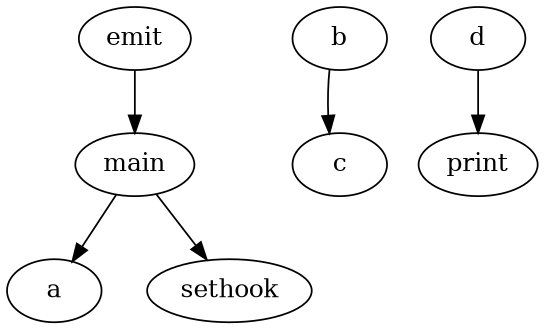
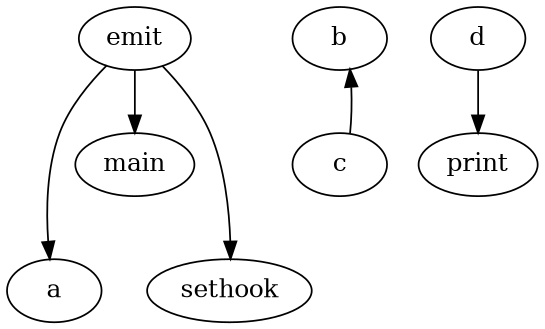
(328, 92) -> (351, 110)
(176, 220) -> (215, 146)
(99, 221) -> (55, 146)
